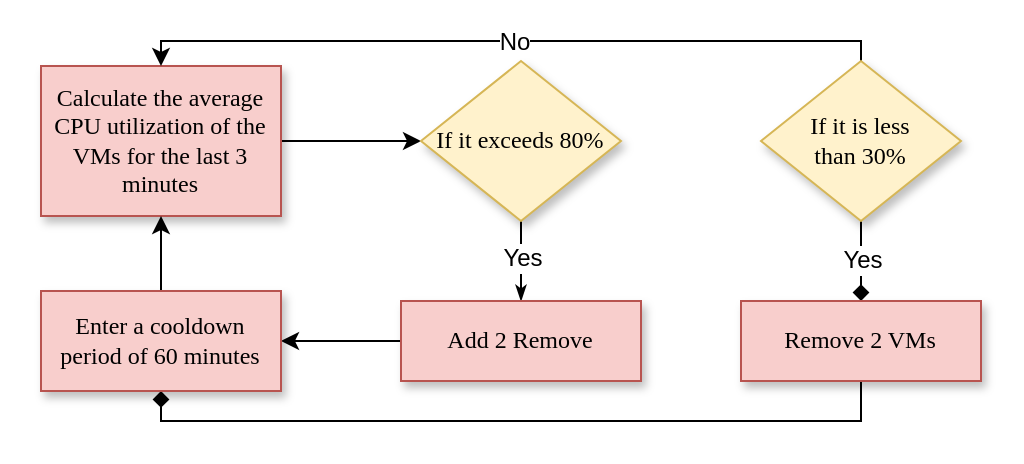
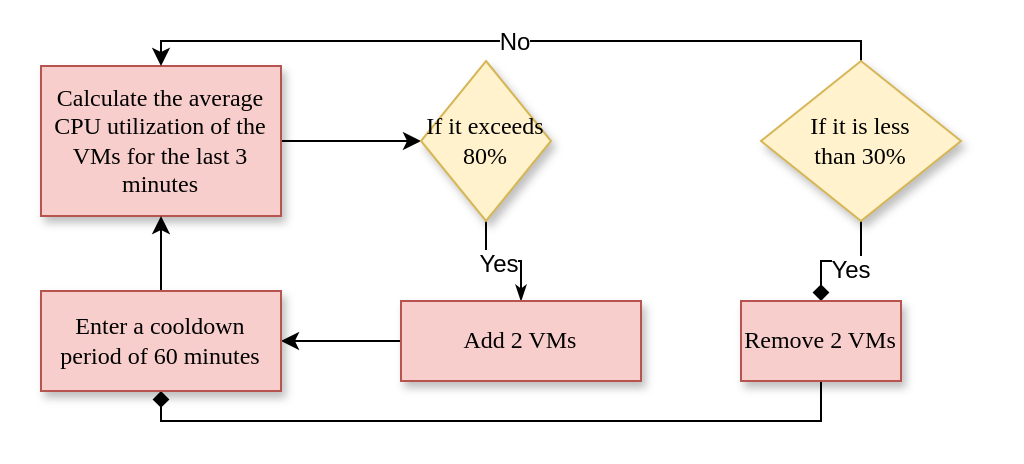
(521, 141) -> (486, 141)
(521, 341) -> (521, 341)
(861, 341) -> (821, 341)
